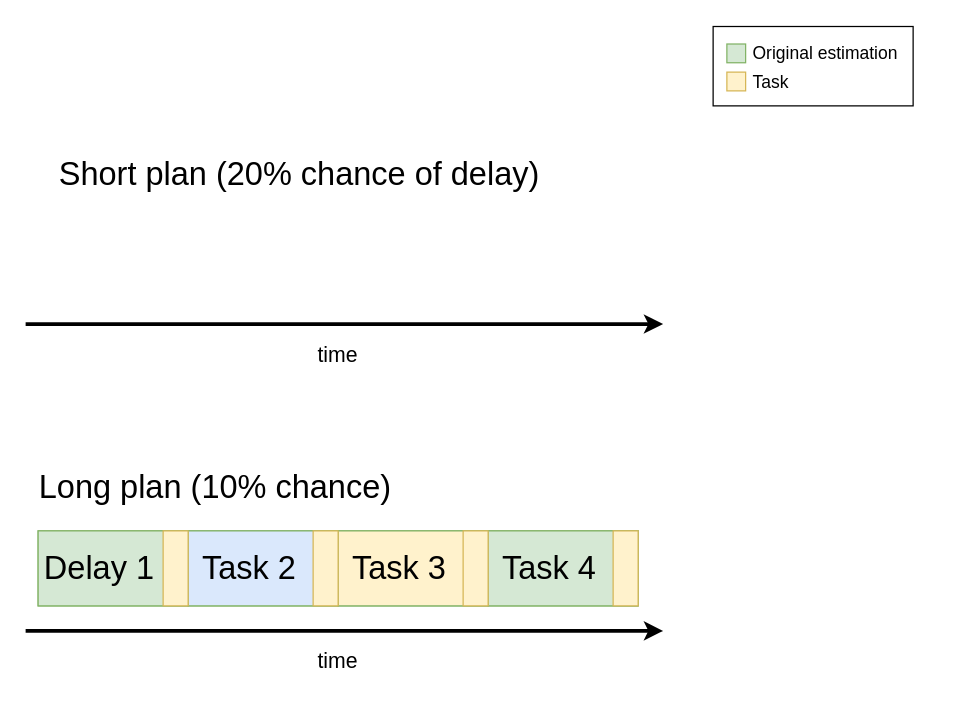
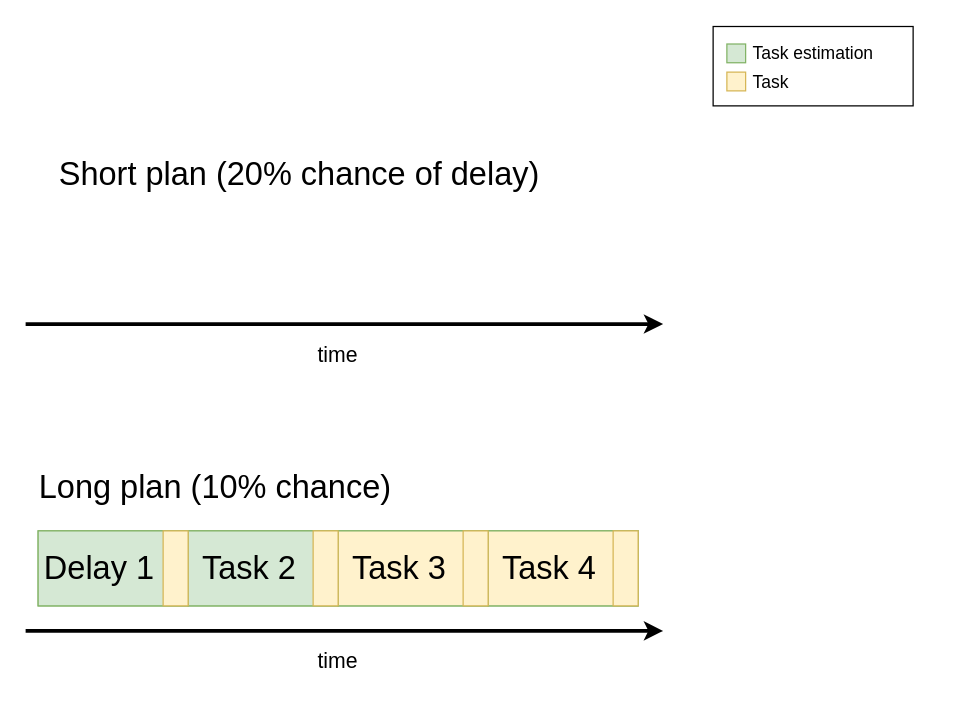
(833, 53) -> (820, 53)
(263, 568) -> (263, 568)
(563, 568) -> (563, 568)
